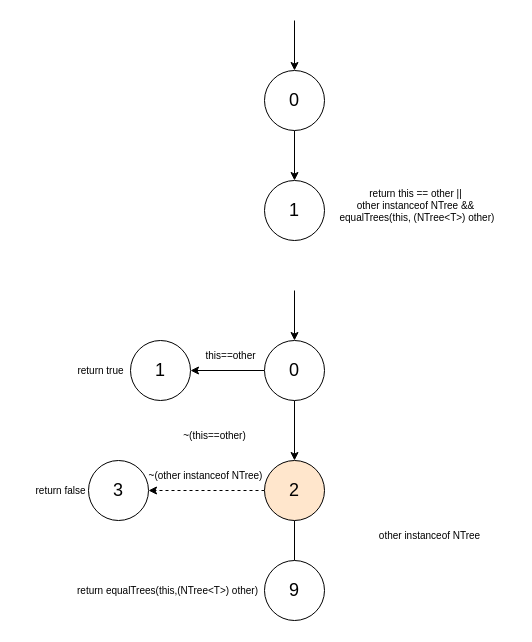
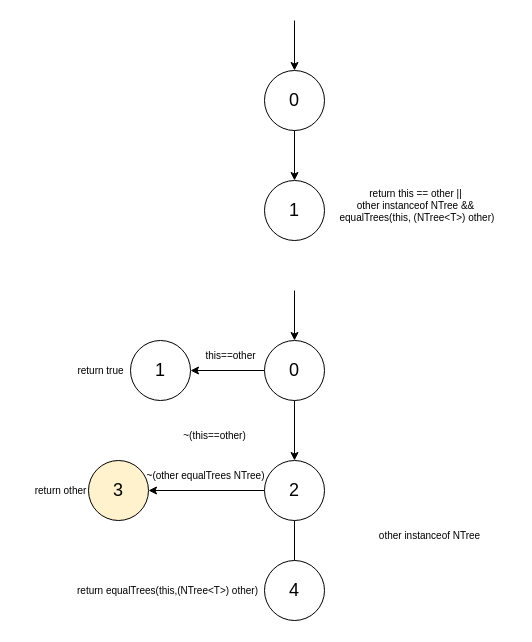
(206, 476) -> (206, 476)
(61, 491) -> (61, 491)
(119, 491) -> (119, 491)
(209, 491) -> (209, 491)
(295, 491) -> (295, 491)
(295, 591) -> (295, 591)
